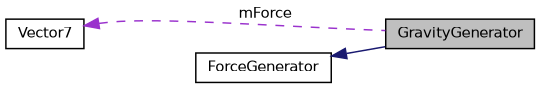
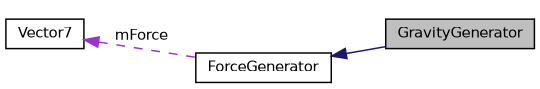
(242, 24) -> (147, 50)
